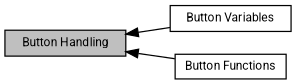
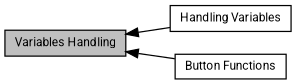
(231, 18) -> (231, 18)
(65, 43) -> (65, 43)
